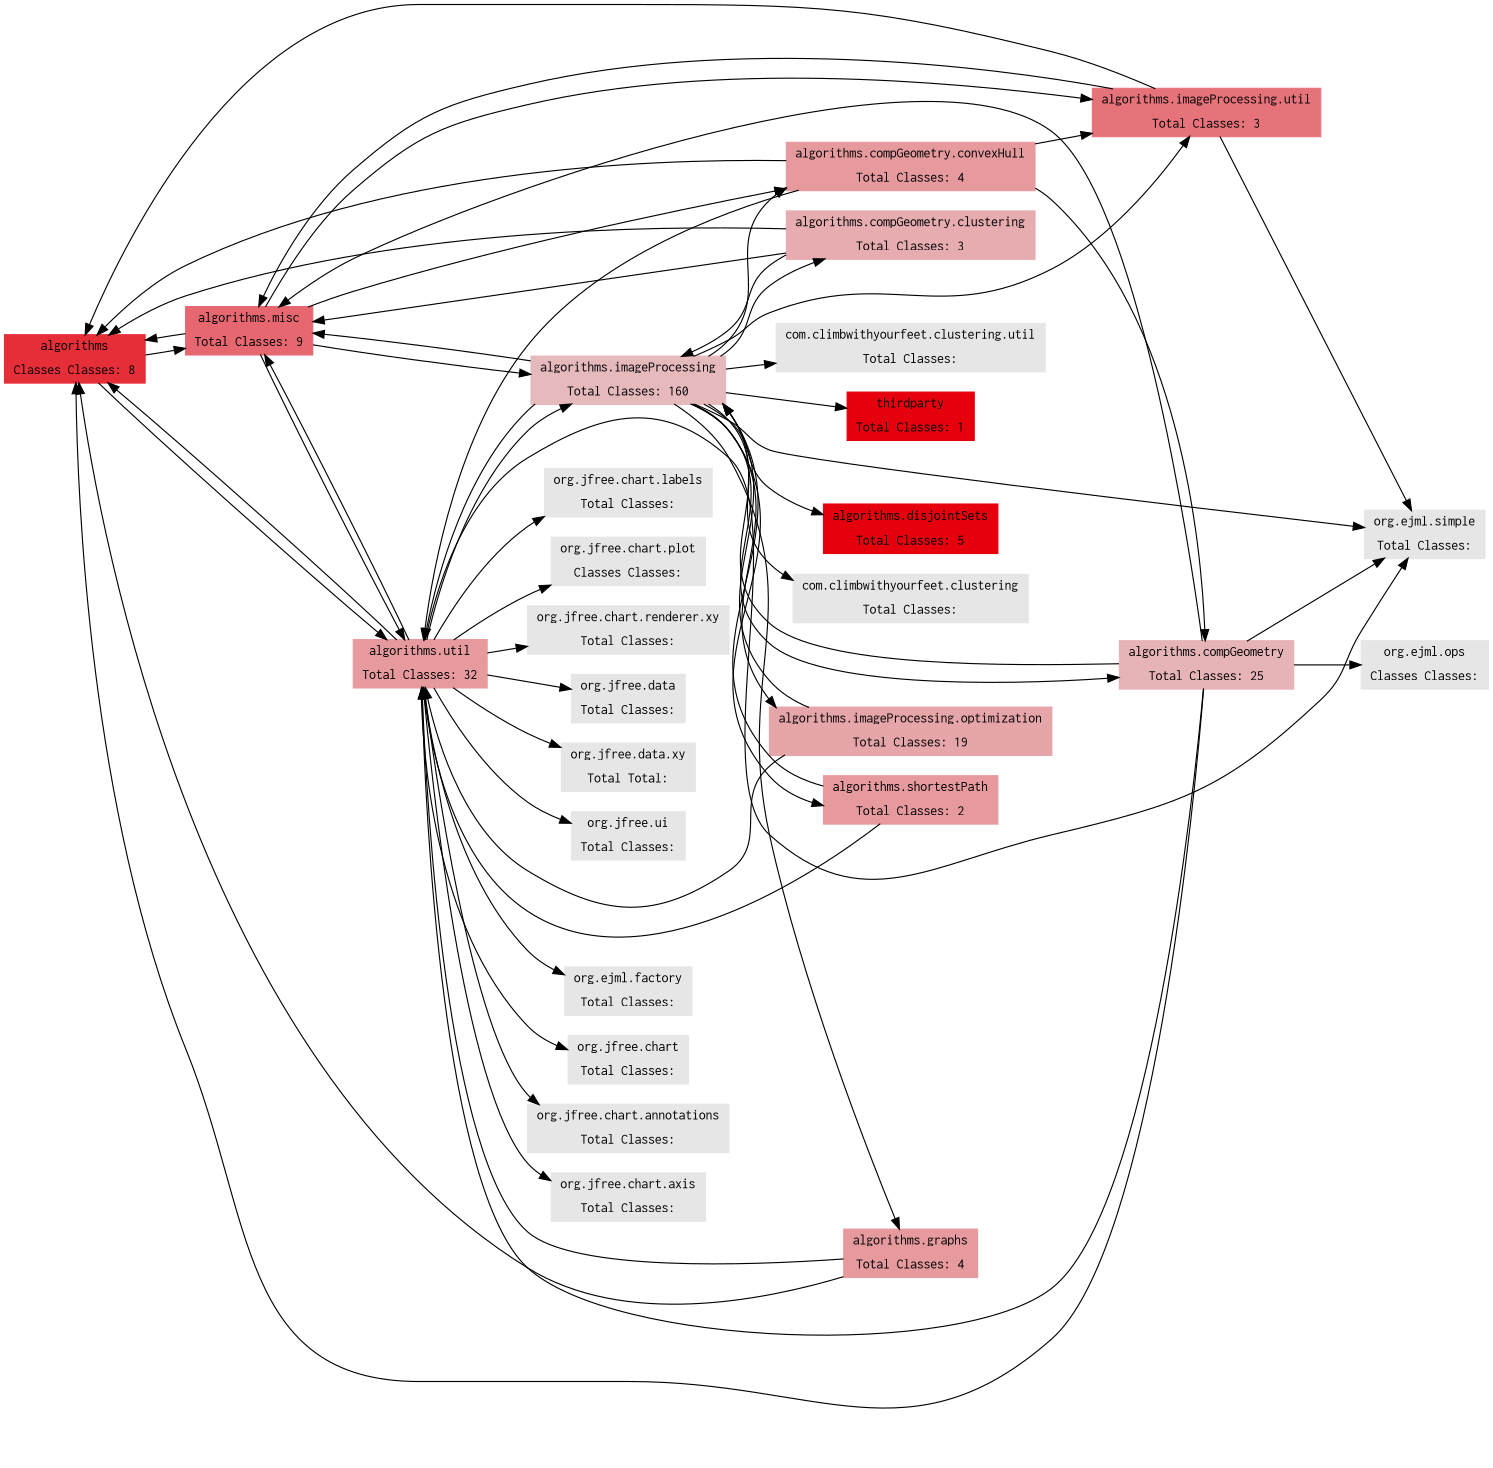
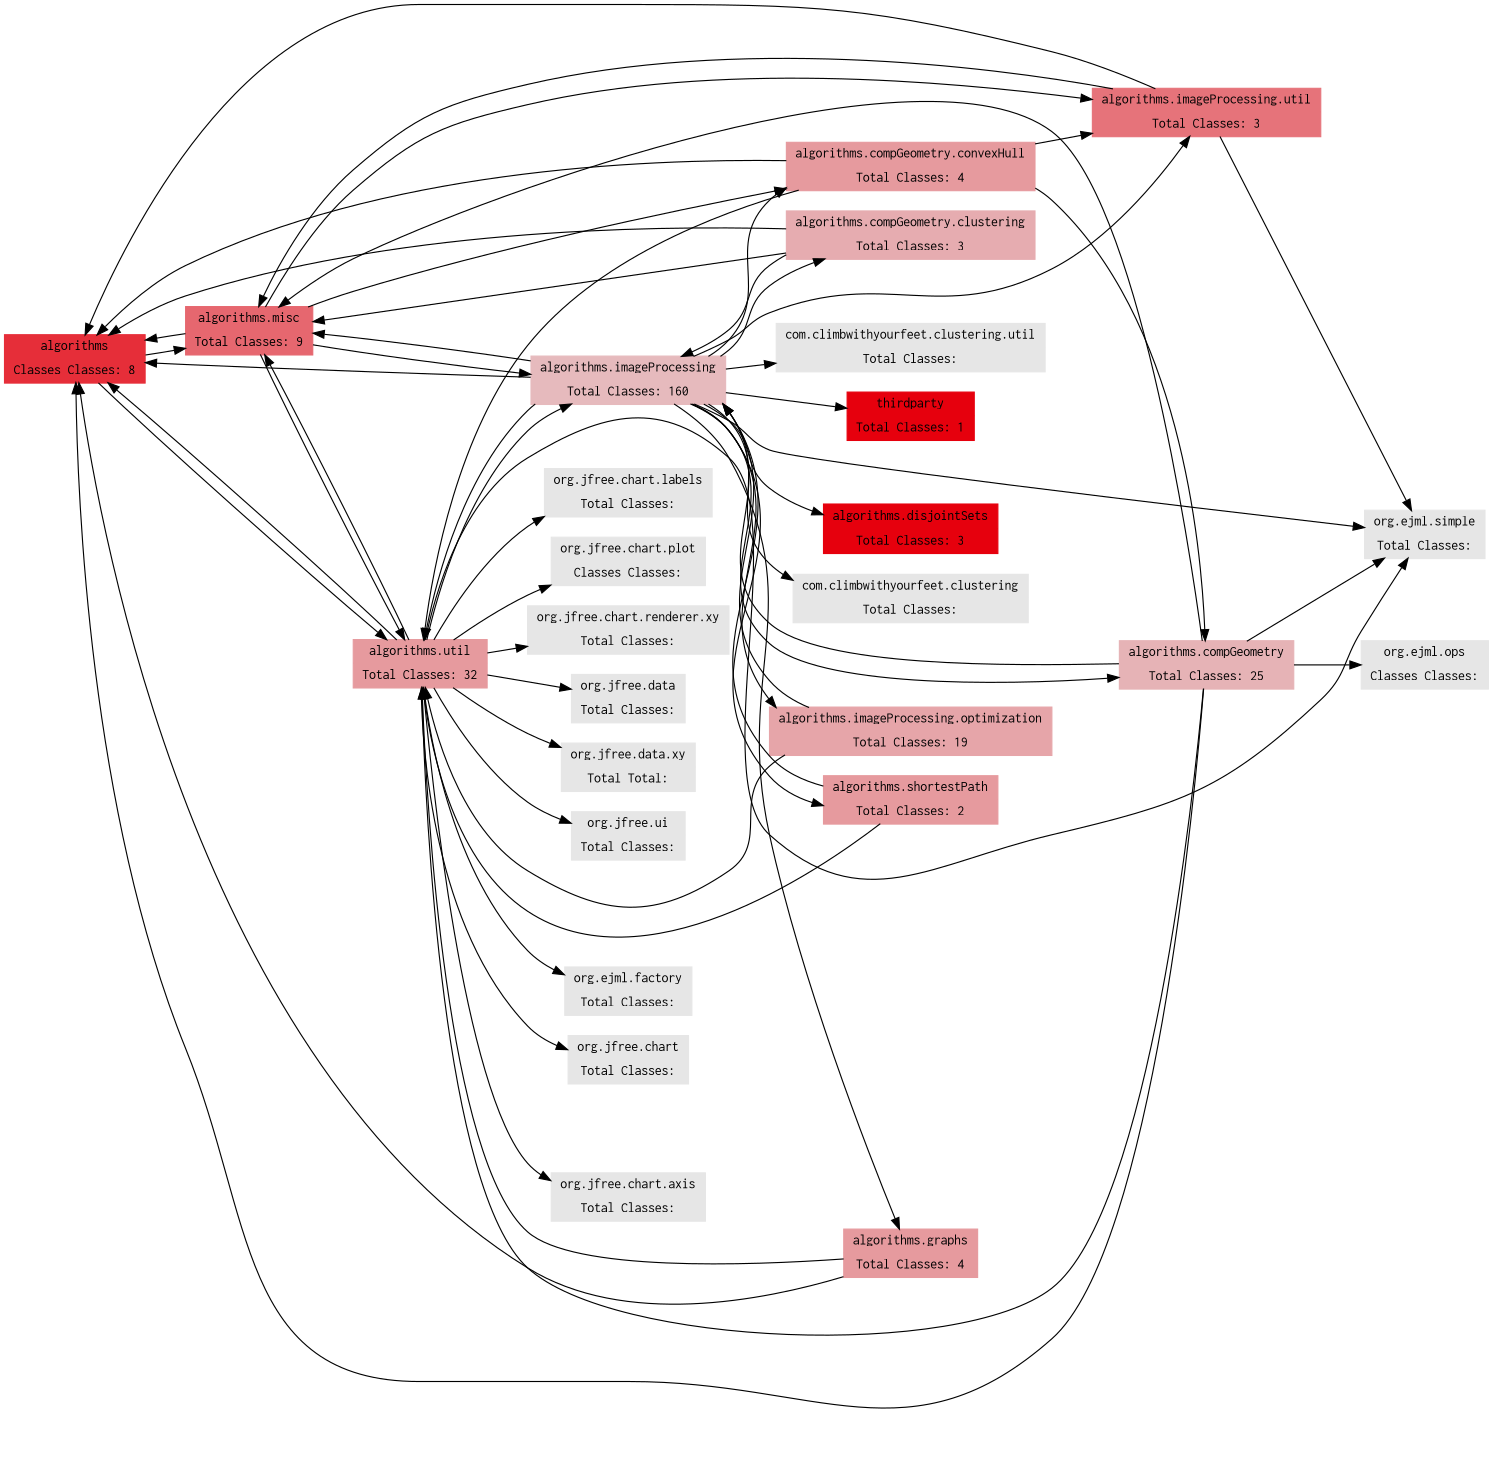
none -> (344, 371)
(911, 541) -> (911, 541)
(628, 1128) -> none
